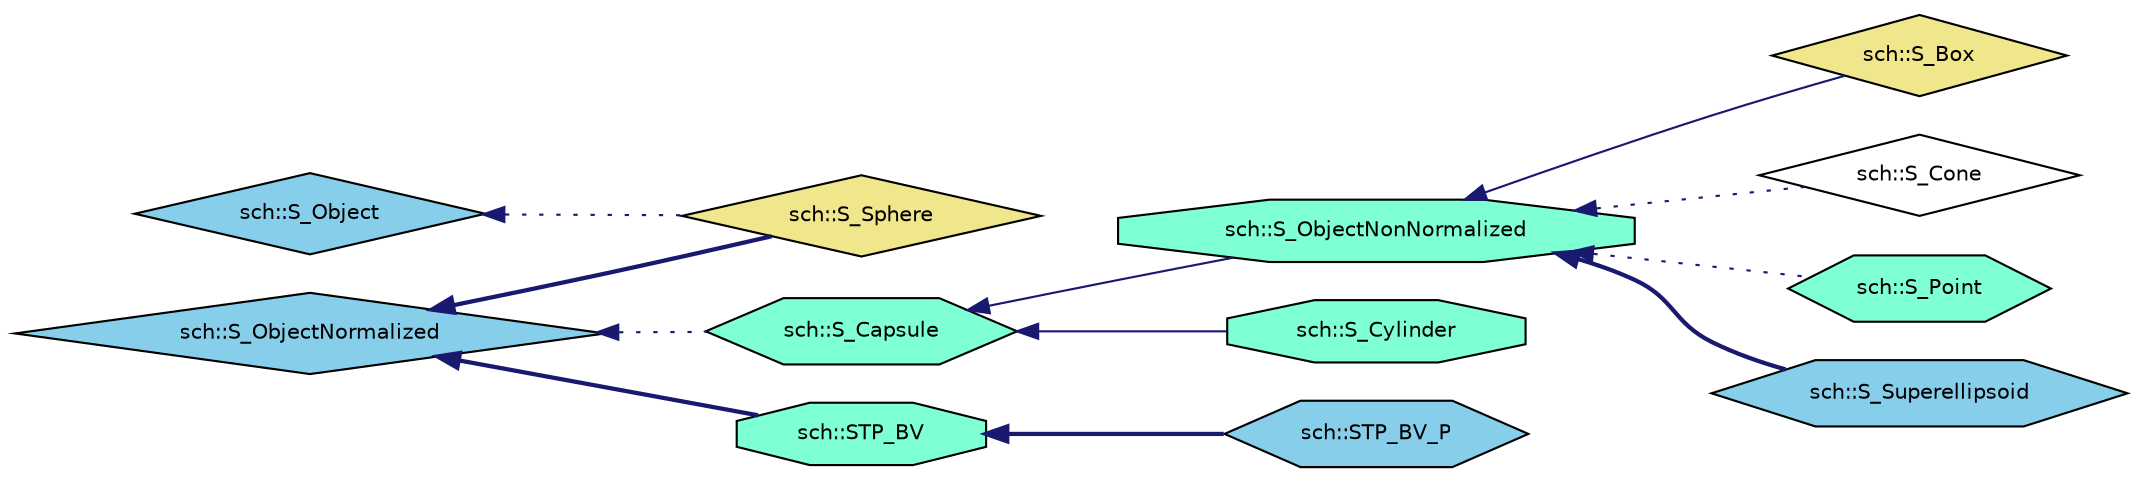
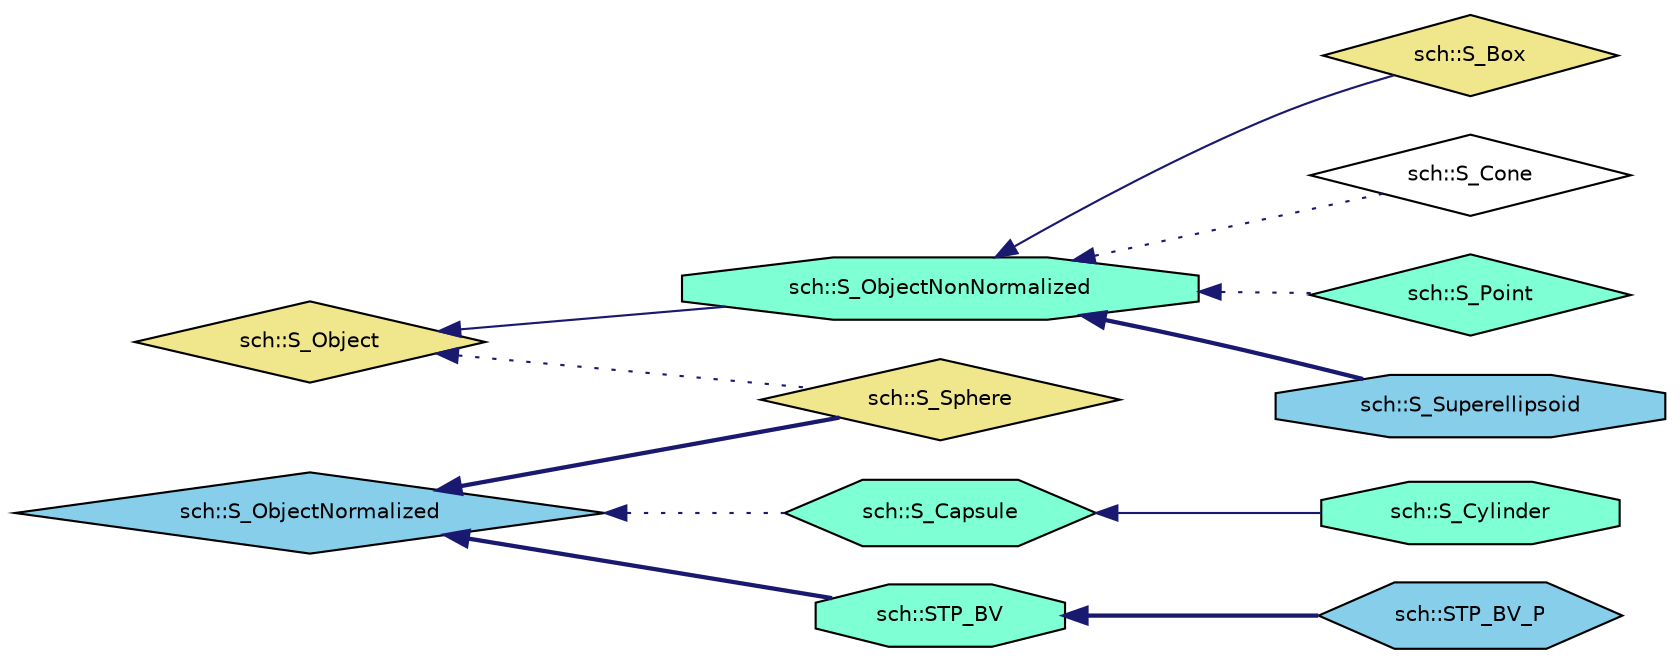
(310, 214) -> (310, 342)
(1111, 281) -> (593, 318)
(1920, 289) -> (1470, 295)
(1920, 393) -> (1470, 406)
